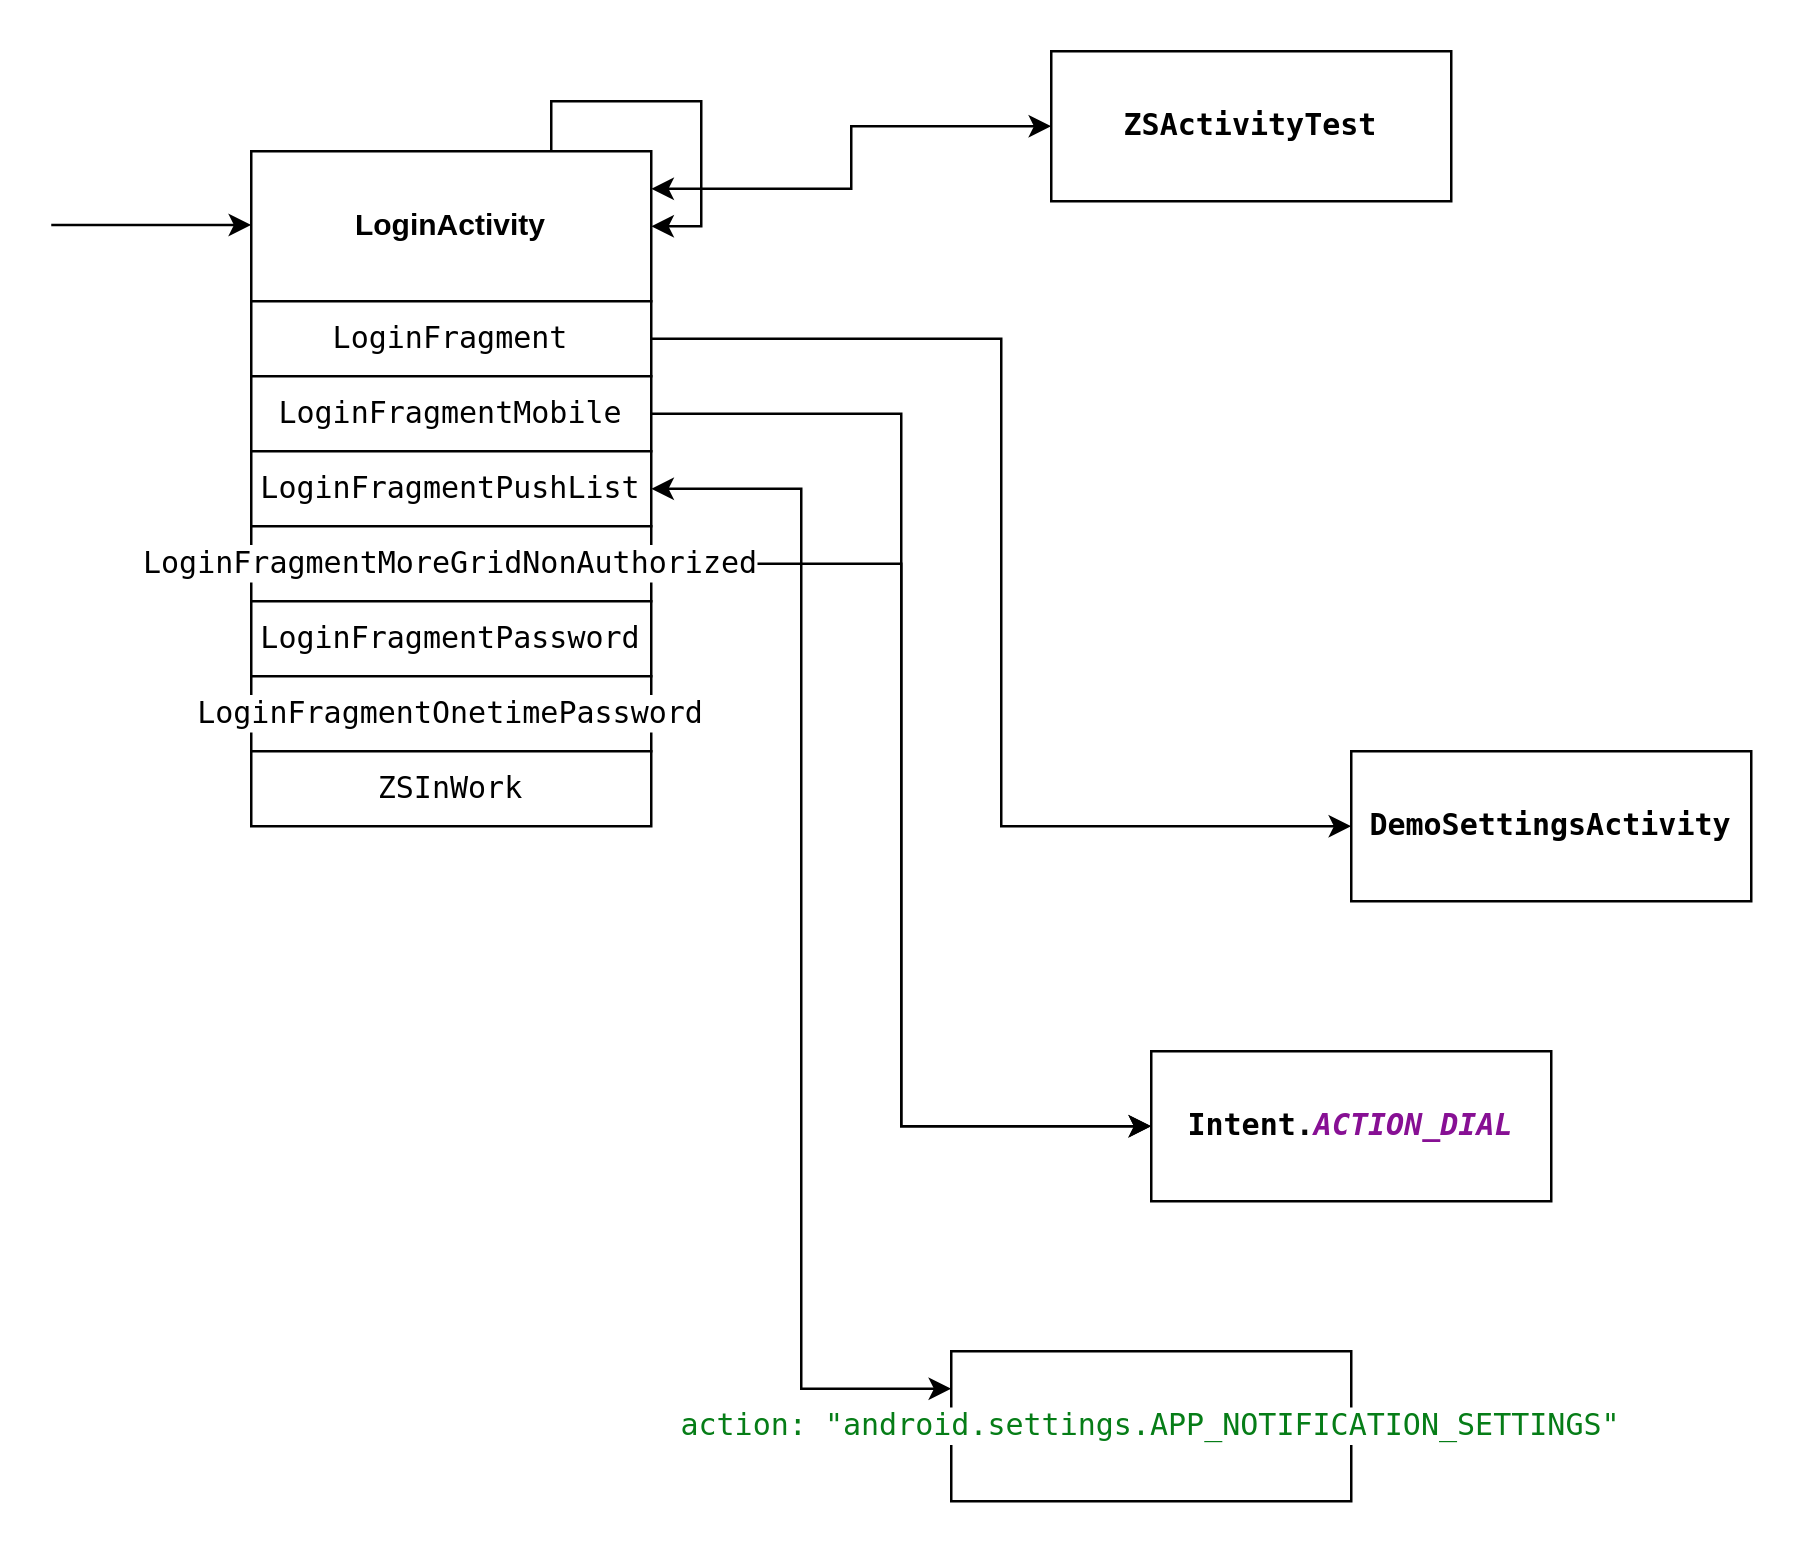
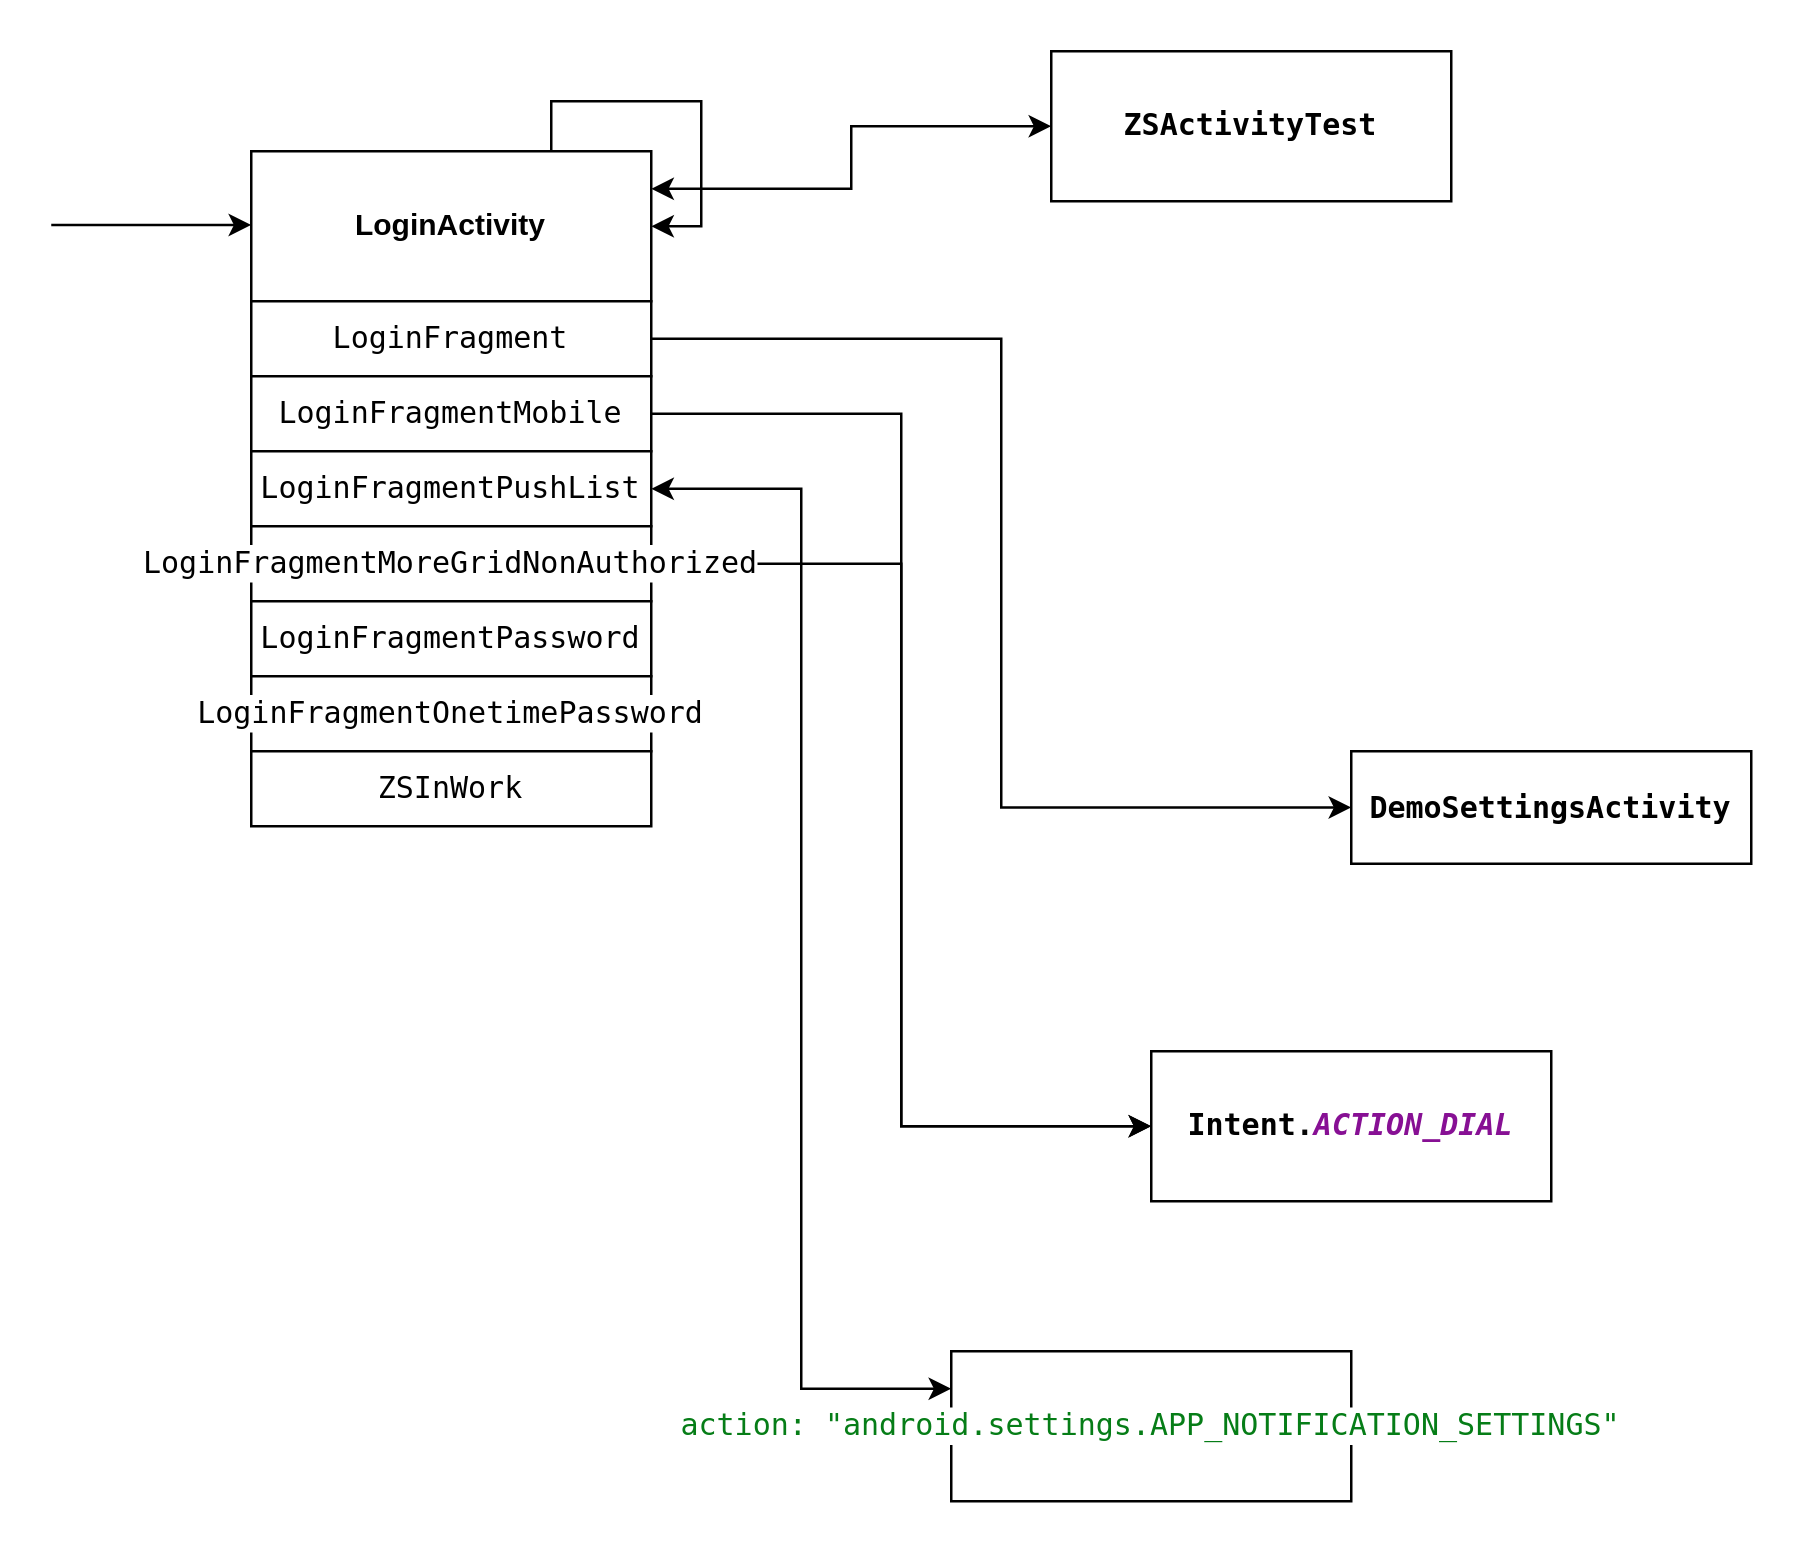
(1551, 826) -> (1551, 808)
